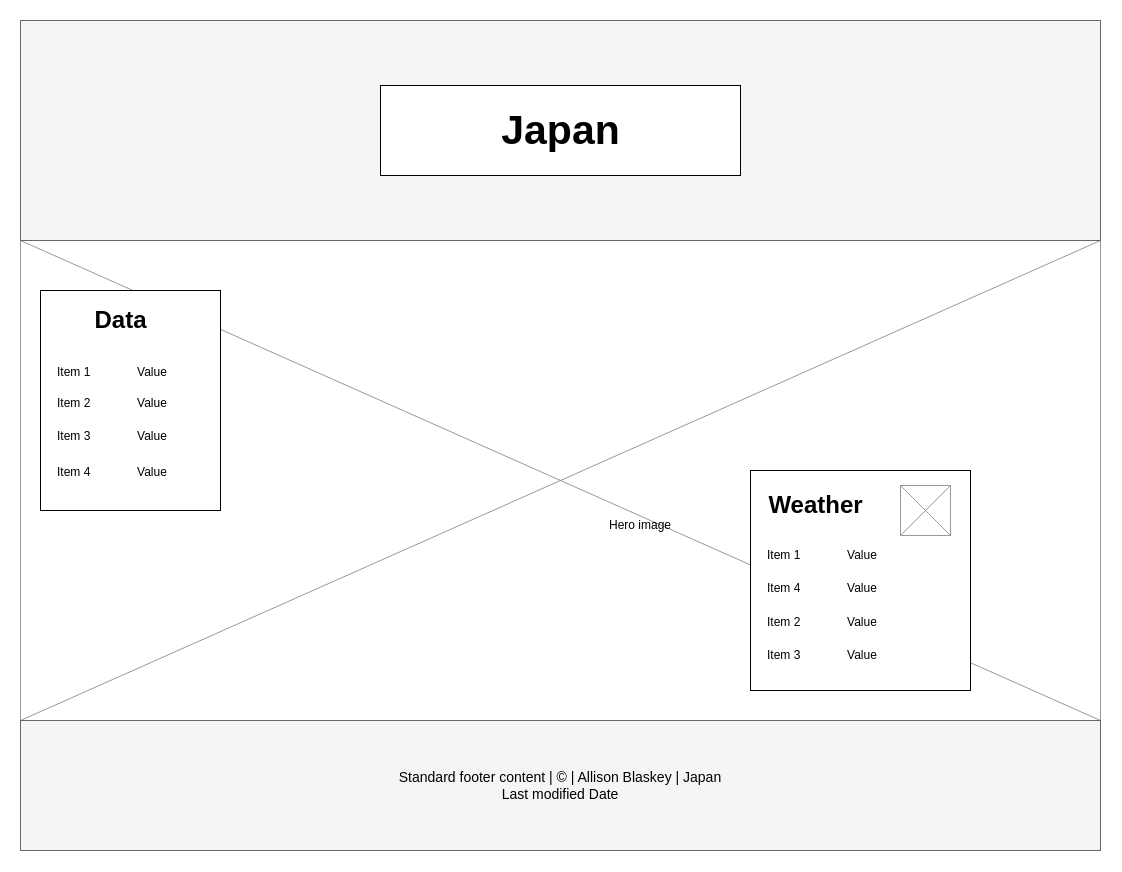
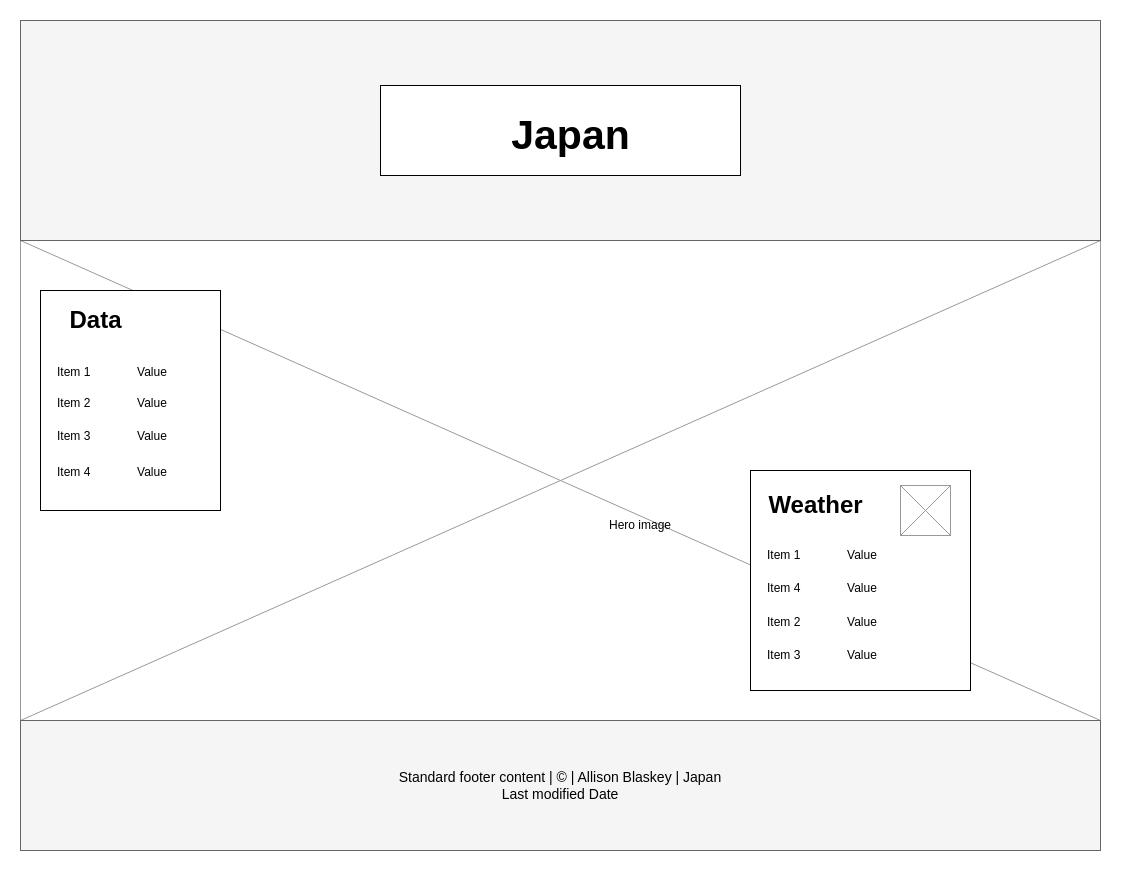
(561, 131) -> (571, 136)
(121, 321) -> (96, 321)
